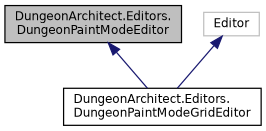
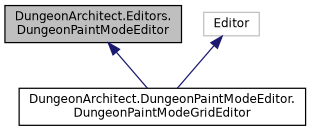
(162, 107) -> (162, 107)
